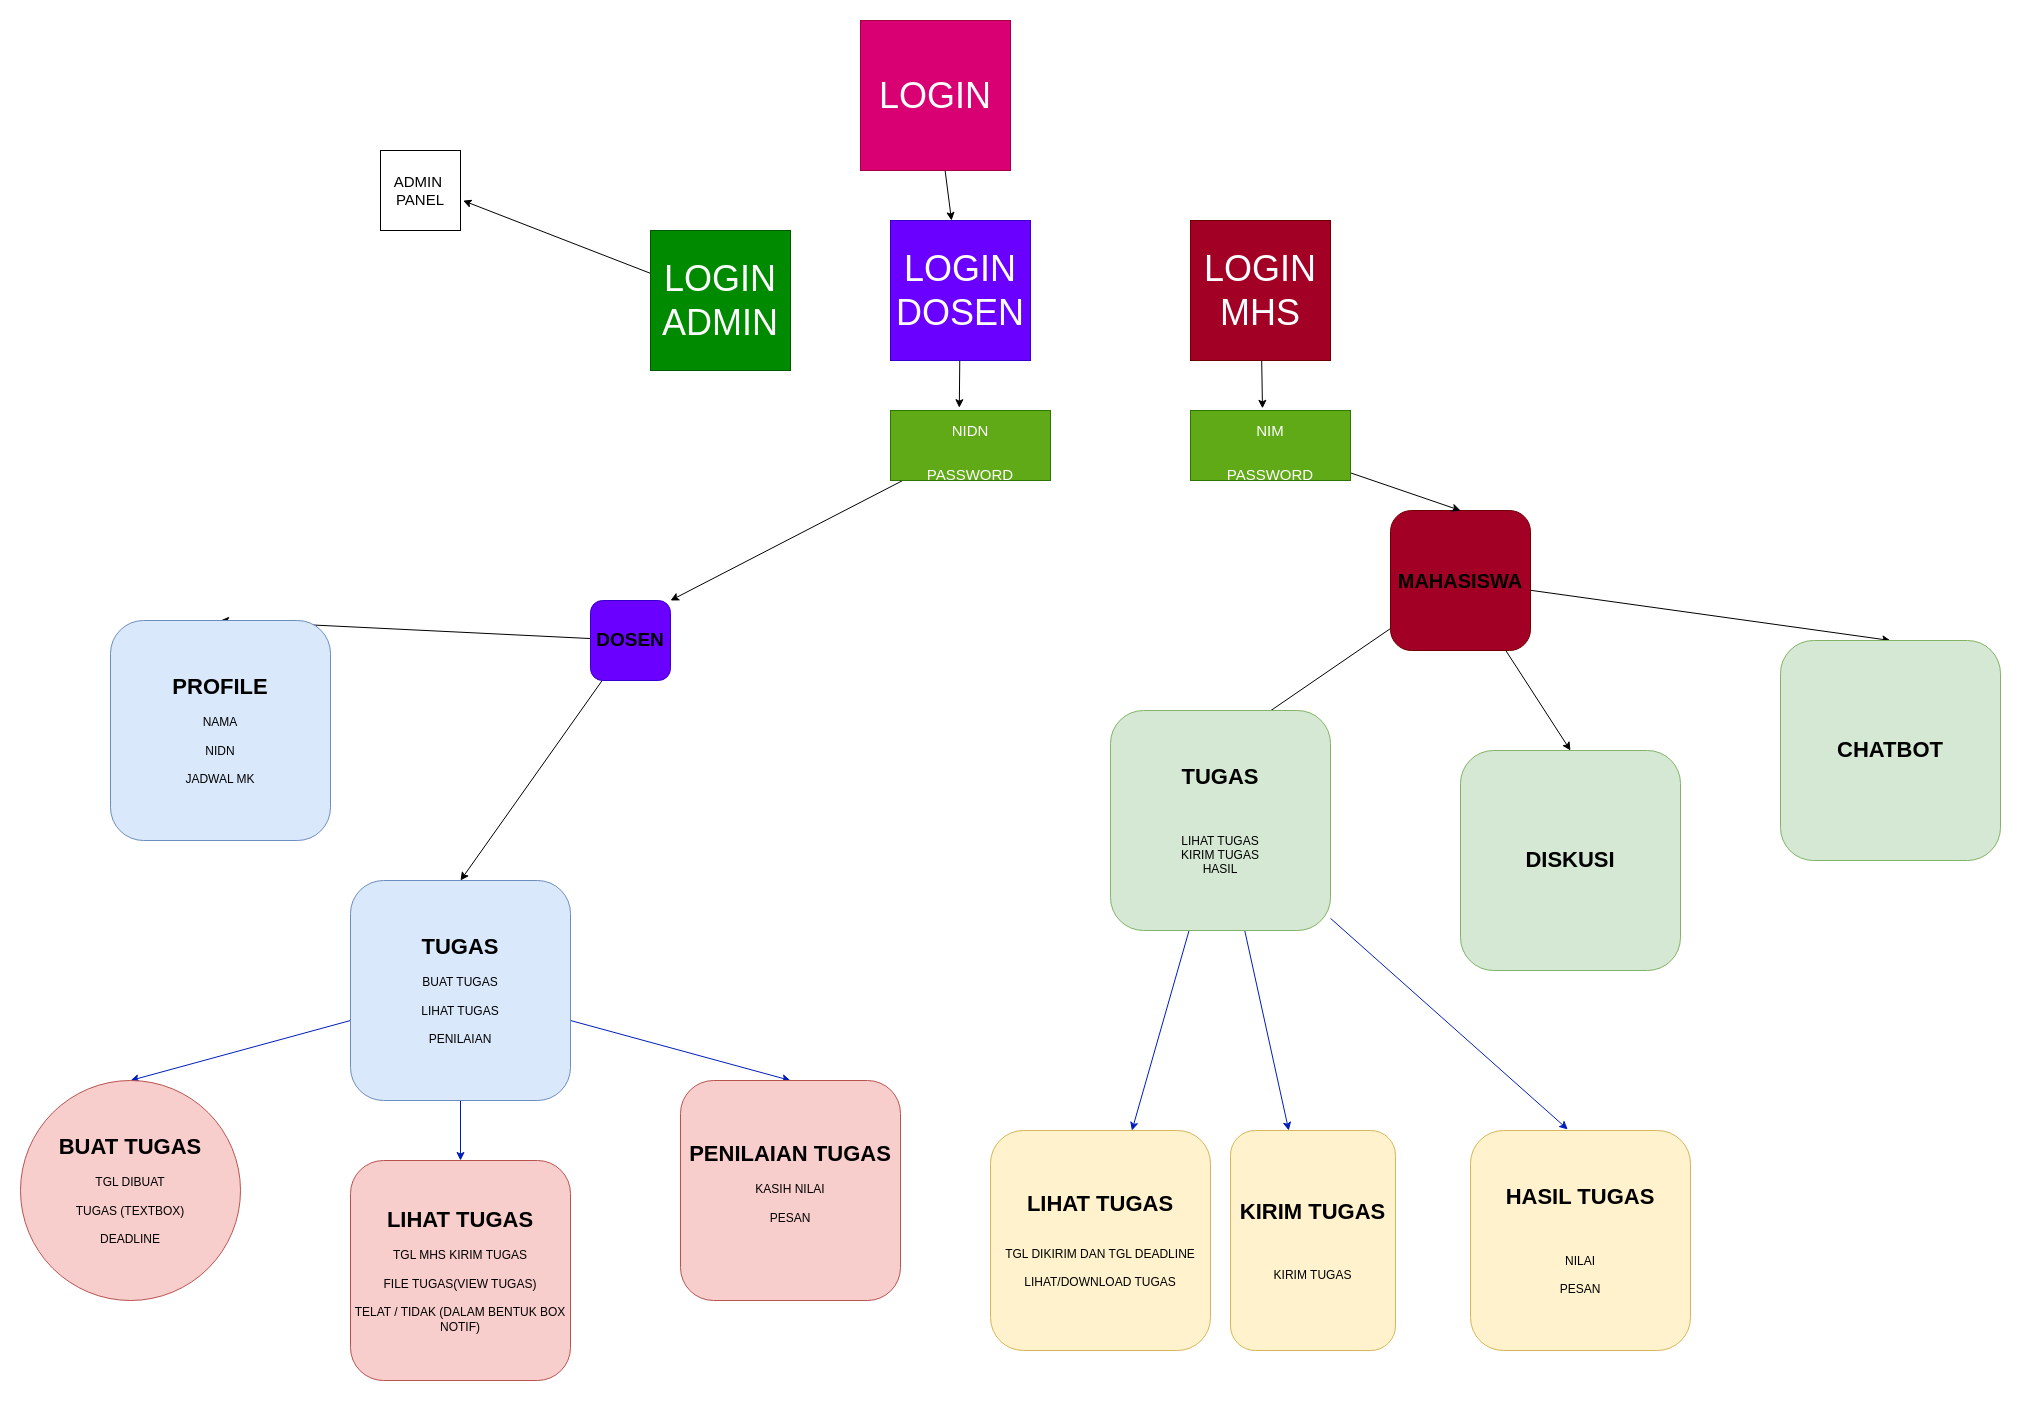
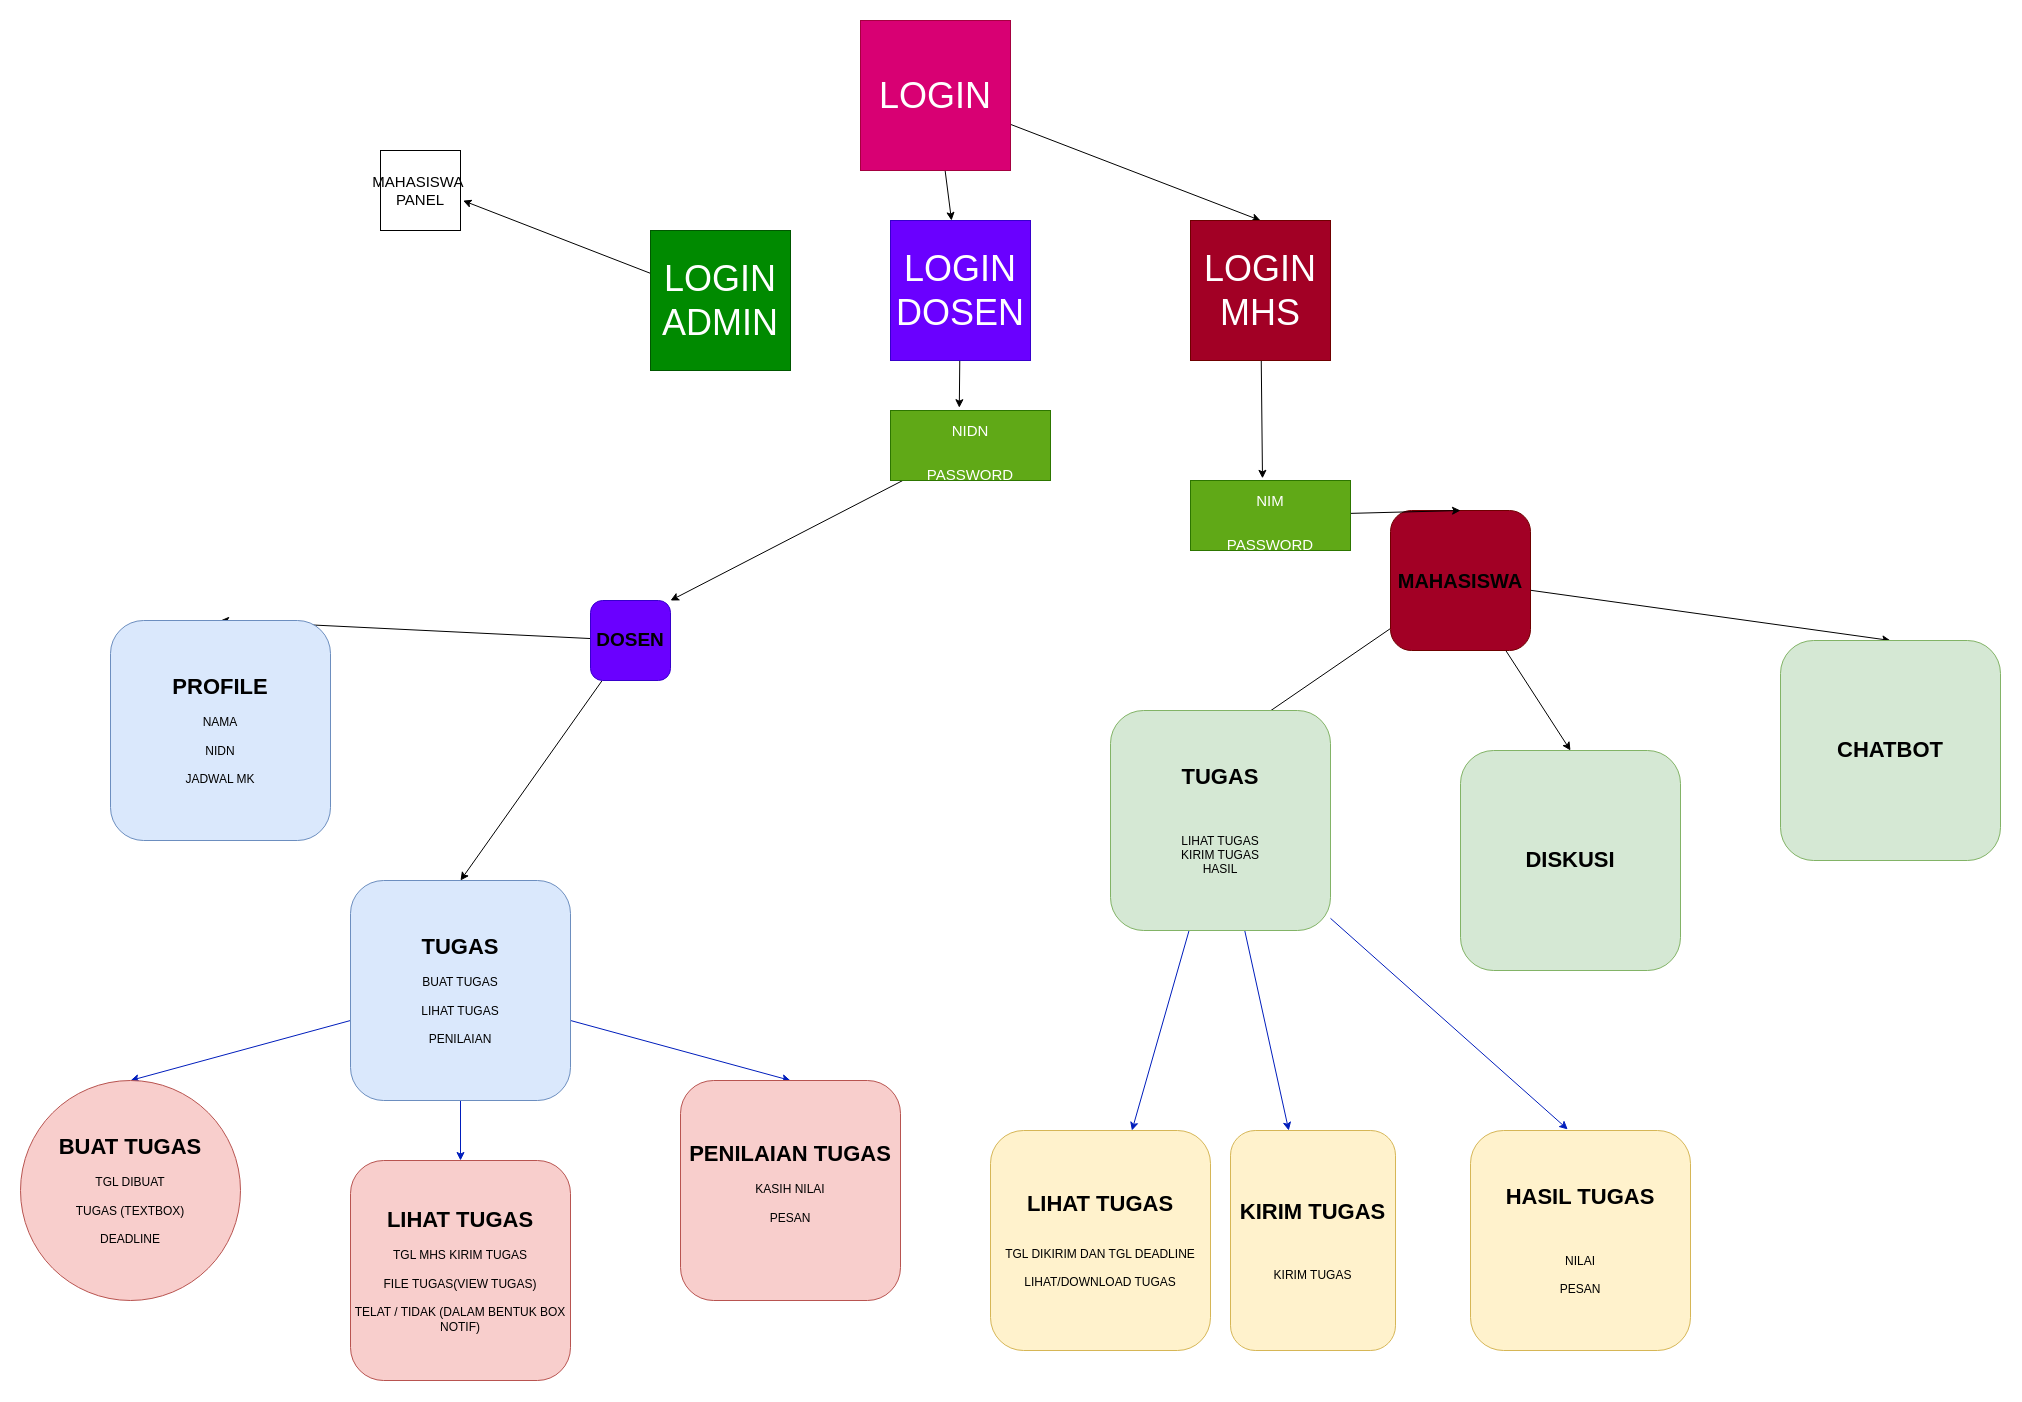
none -> (1132, 171)
(421, 191) -> (421, 191)
(1271, 446) -> (1271, 516)
